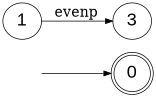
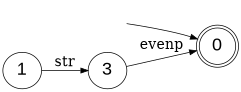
(76, 13) -> (65, 63)
none -> (158, 59)
